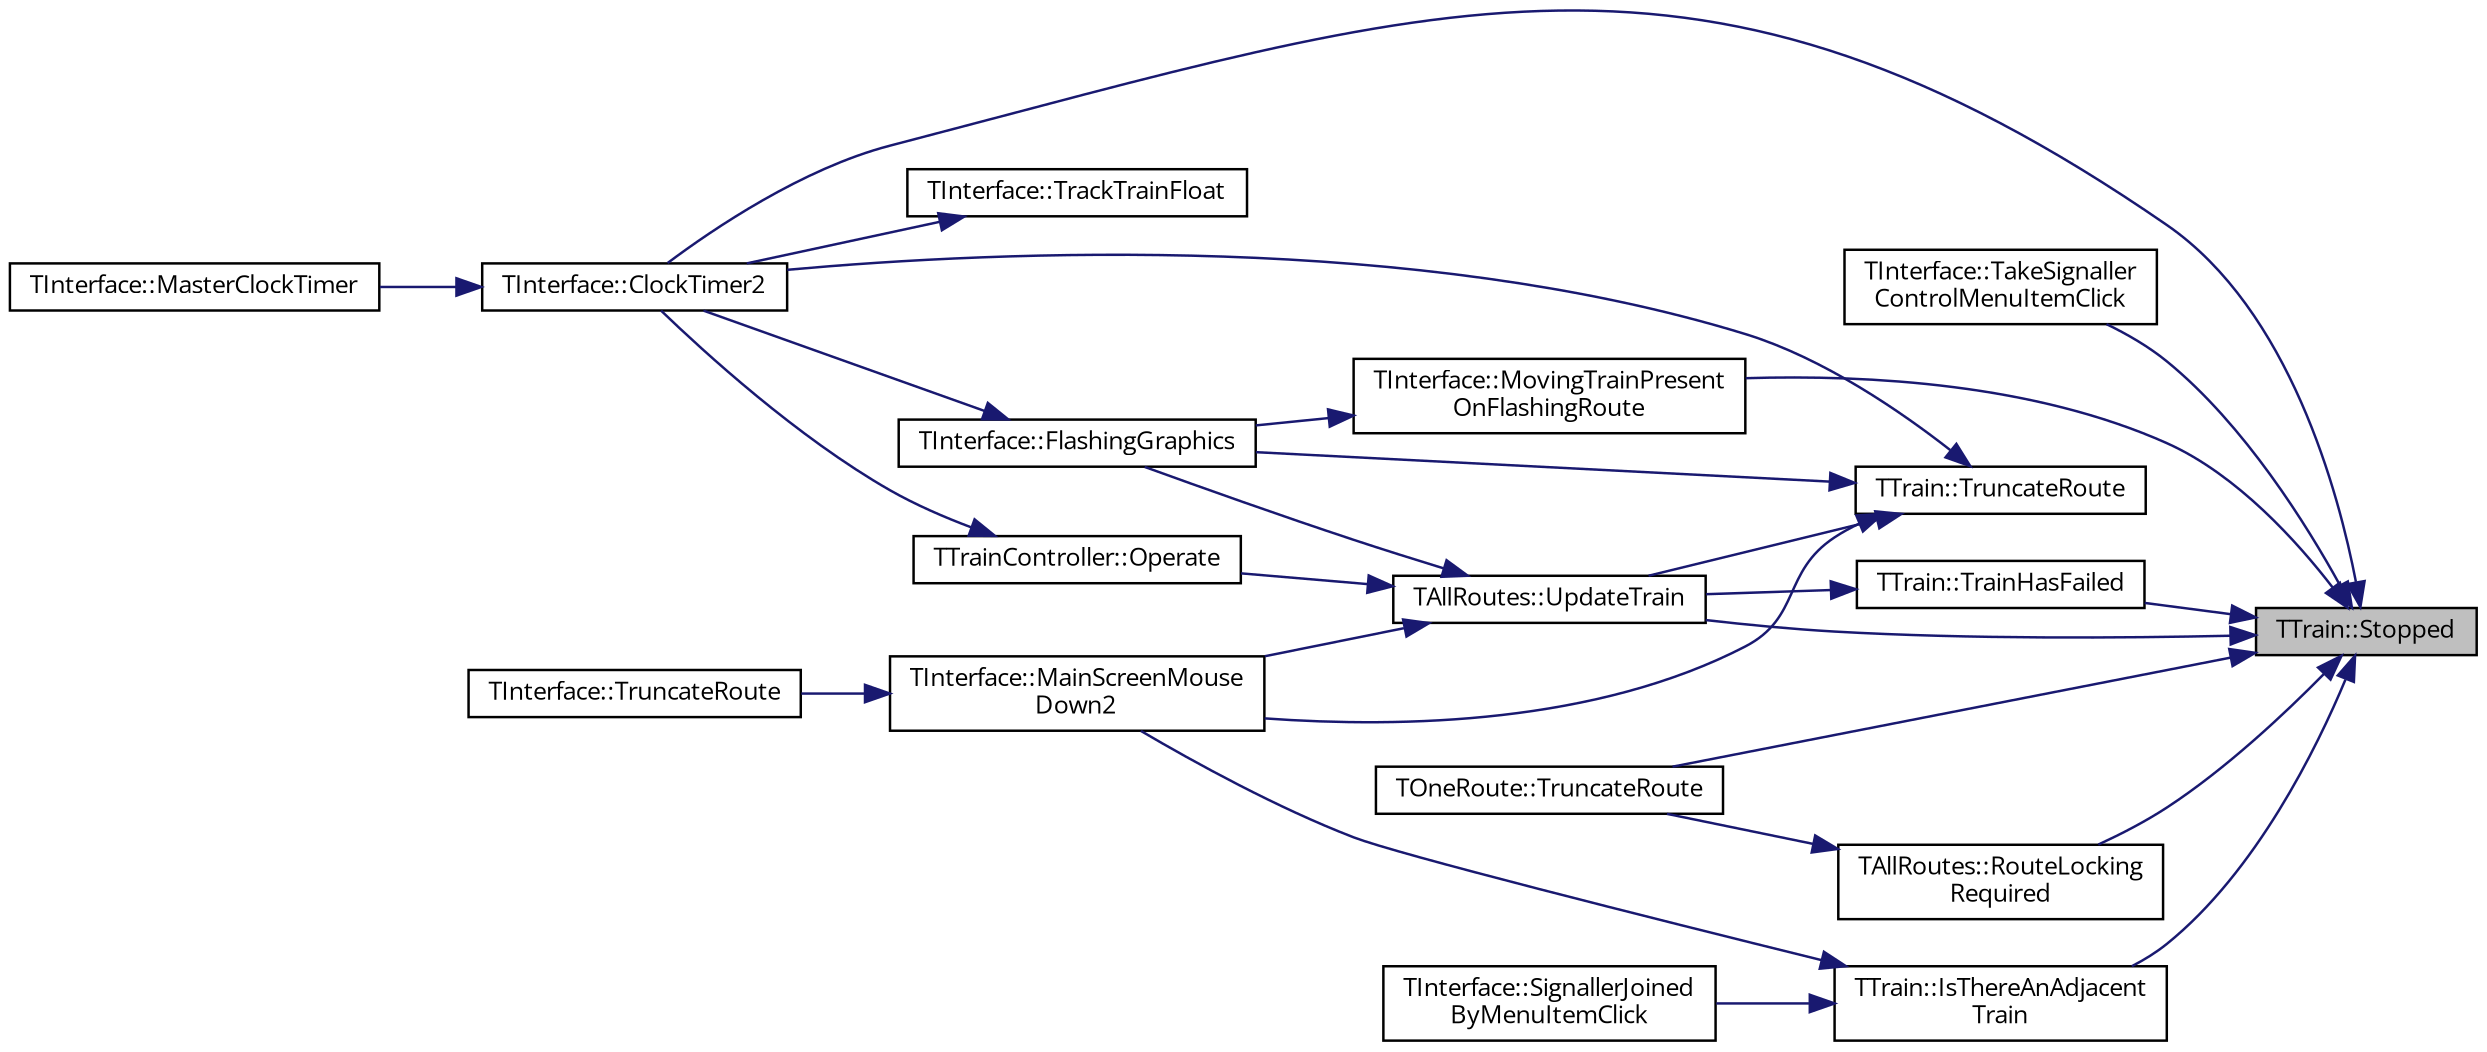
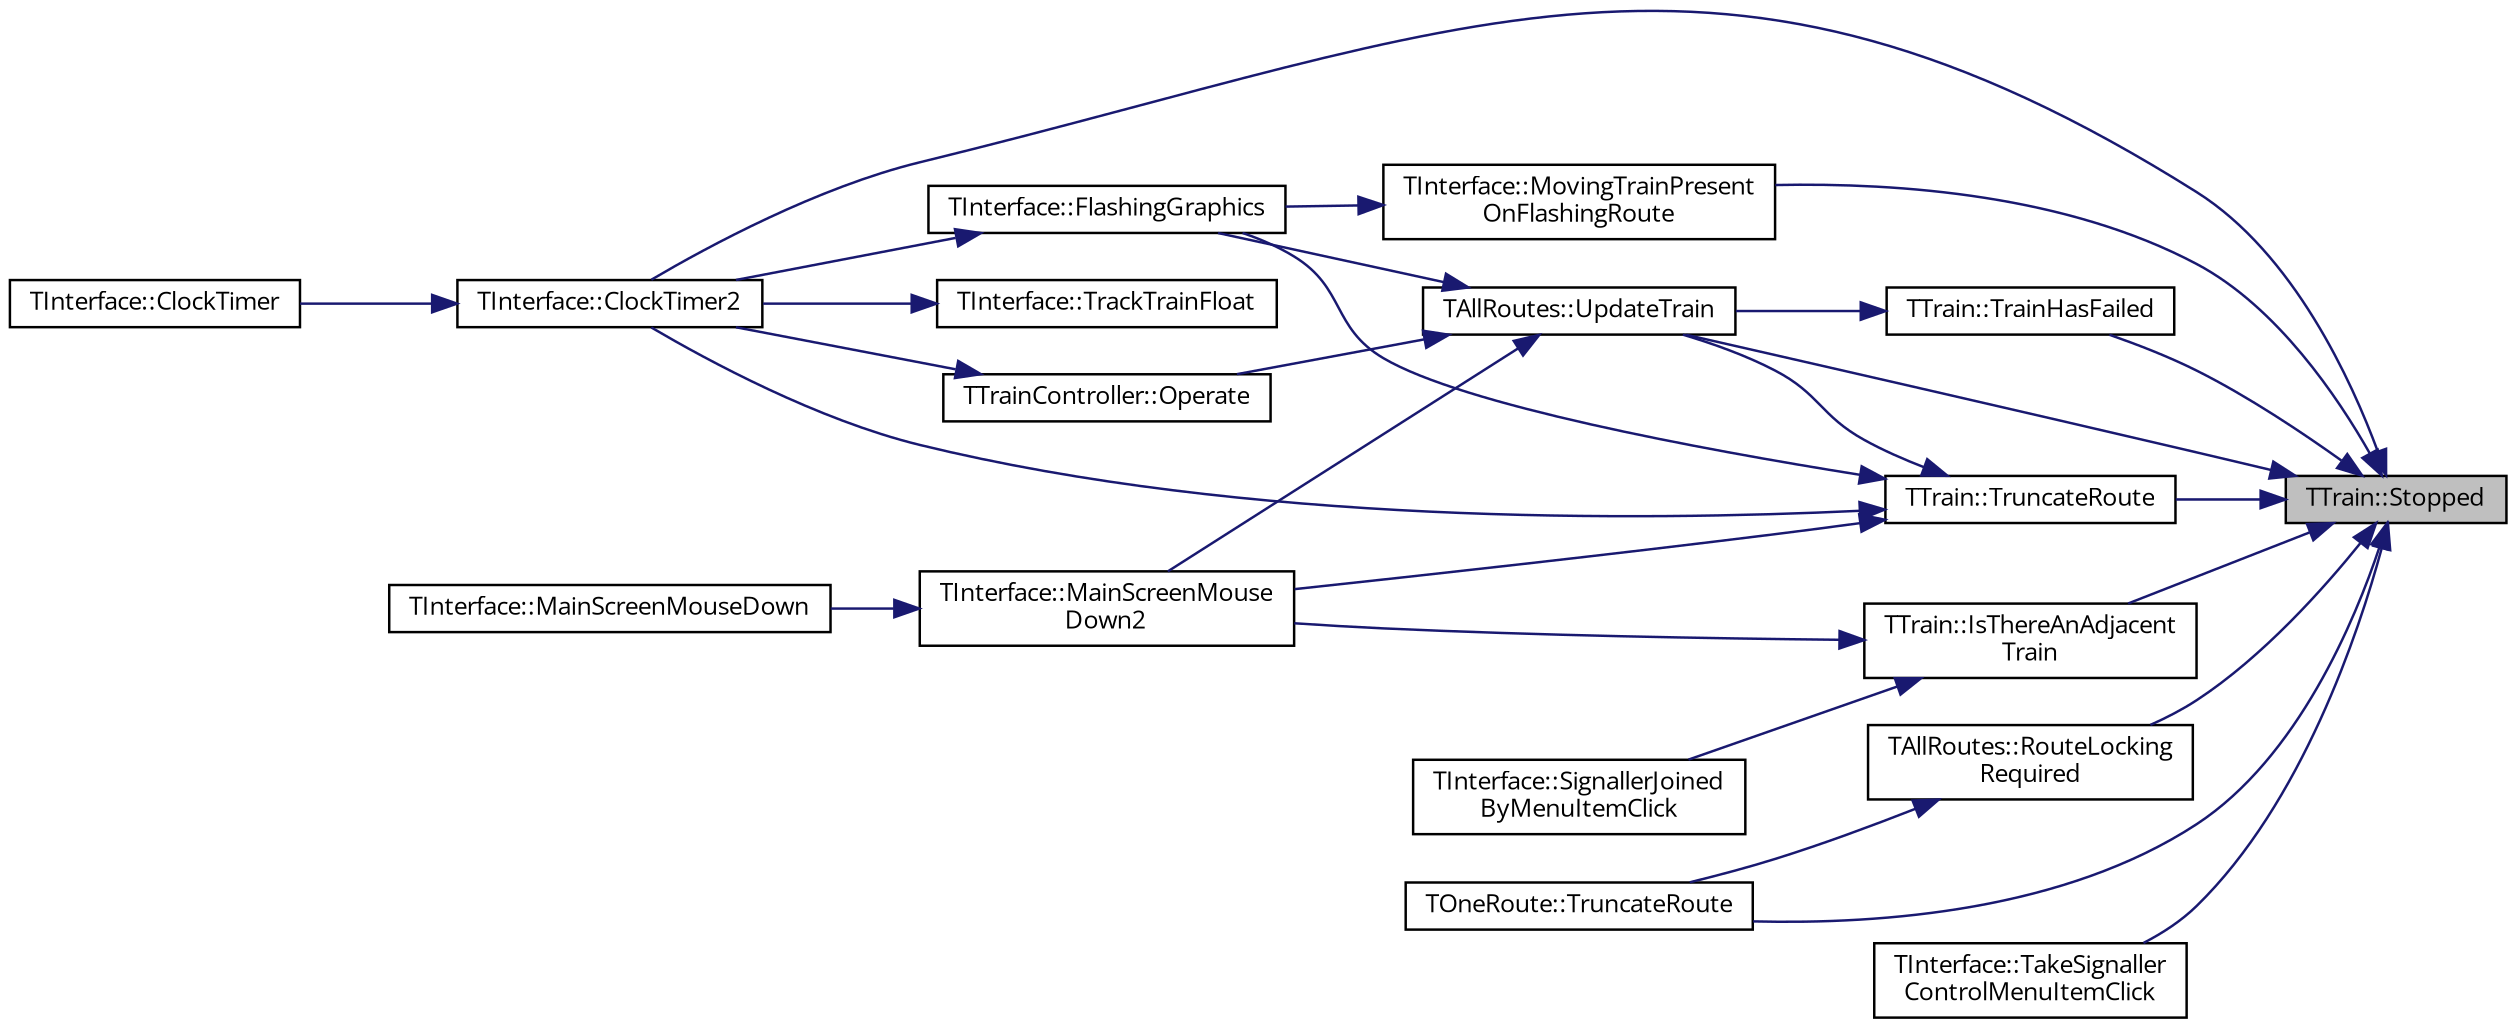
(195, 287) -> (155, 304)
none -> (2218, 499)
(635, 694) -> (610, 609)
